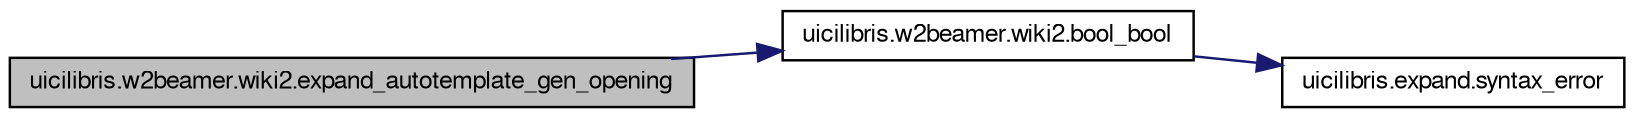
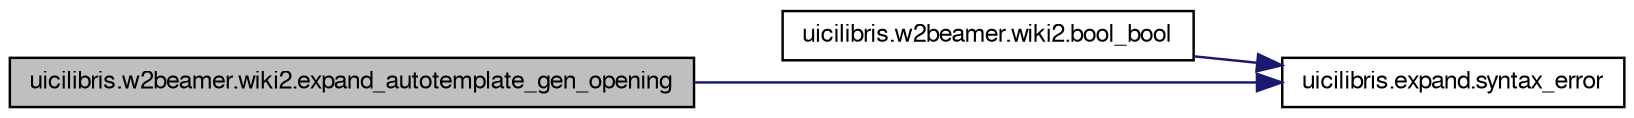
(714, 56) -> (975, 82)
